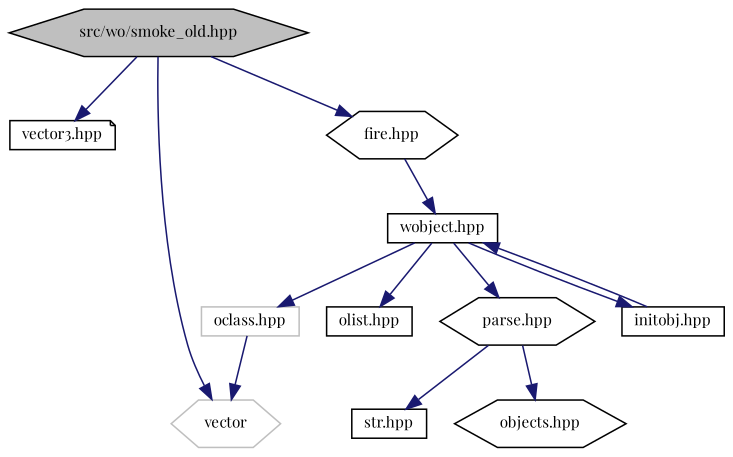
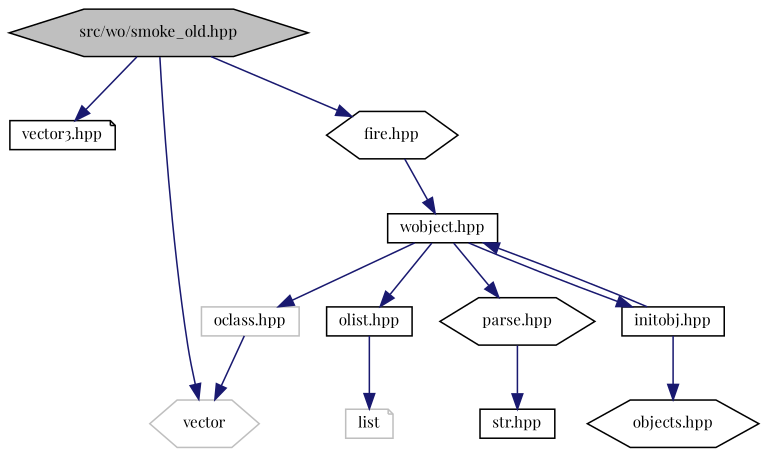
(527, 365) -> (673, 360)
none -> (369, 424)
